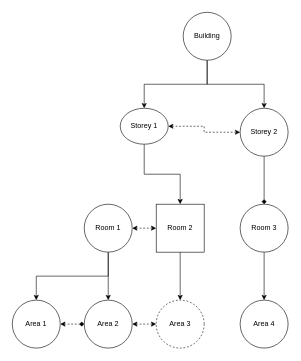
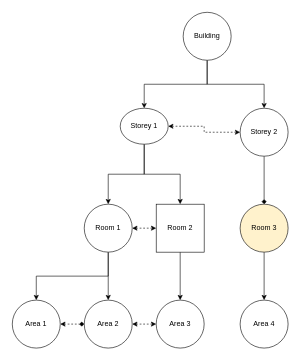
none -> (108, 174)
(264, 228) -> (264, 228)
(180, 324) -> (180, 324)
